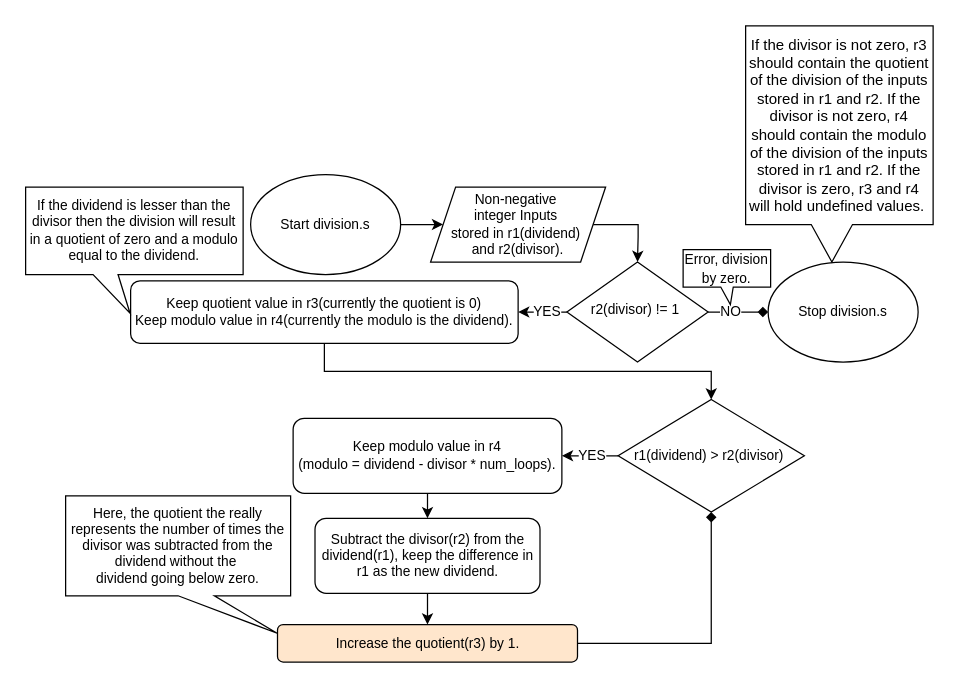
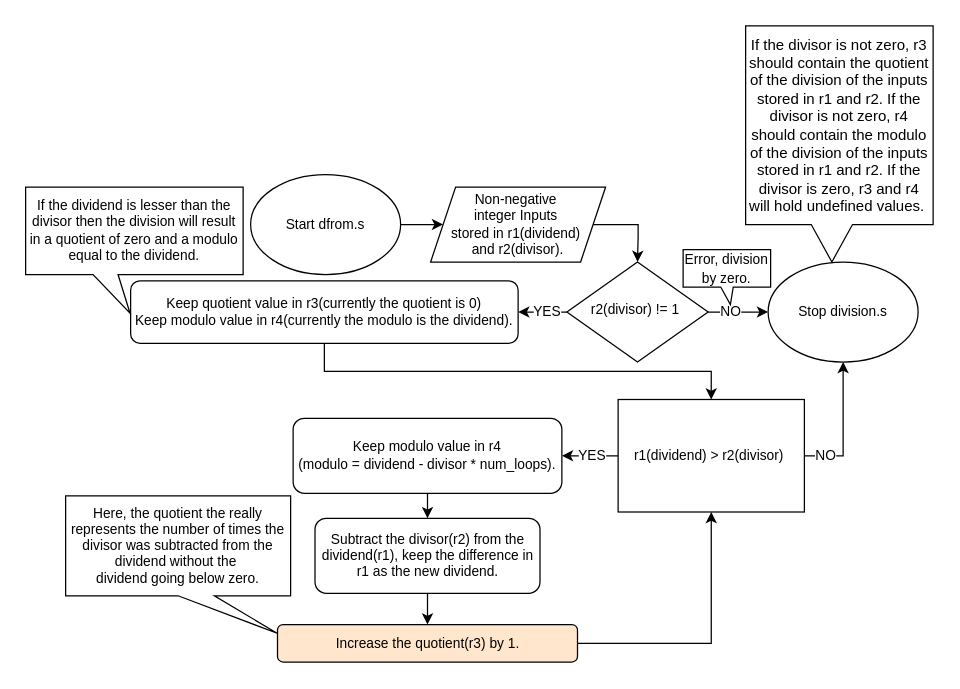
(326, 224) -> (326, 224)
(757, 312) -> (758, 312)
none -> (843, 432)
(711, 456) -> (711, 456)
(711, 523) -> (711, 522)
